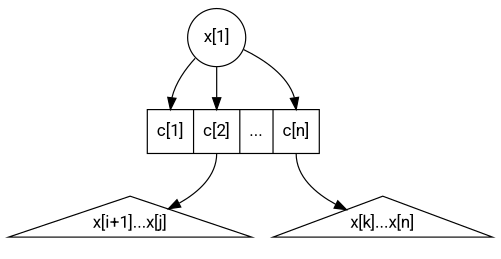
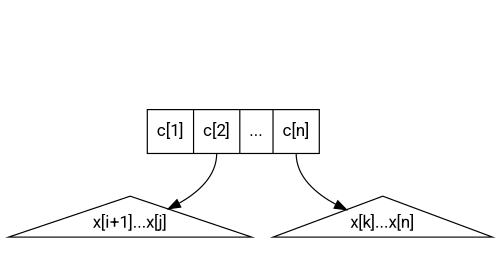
(217, 38) -> none
